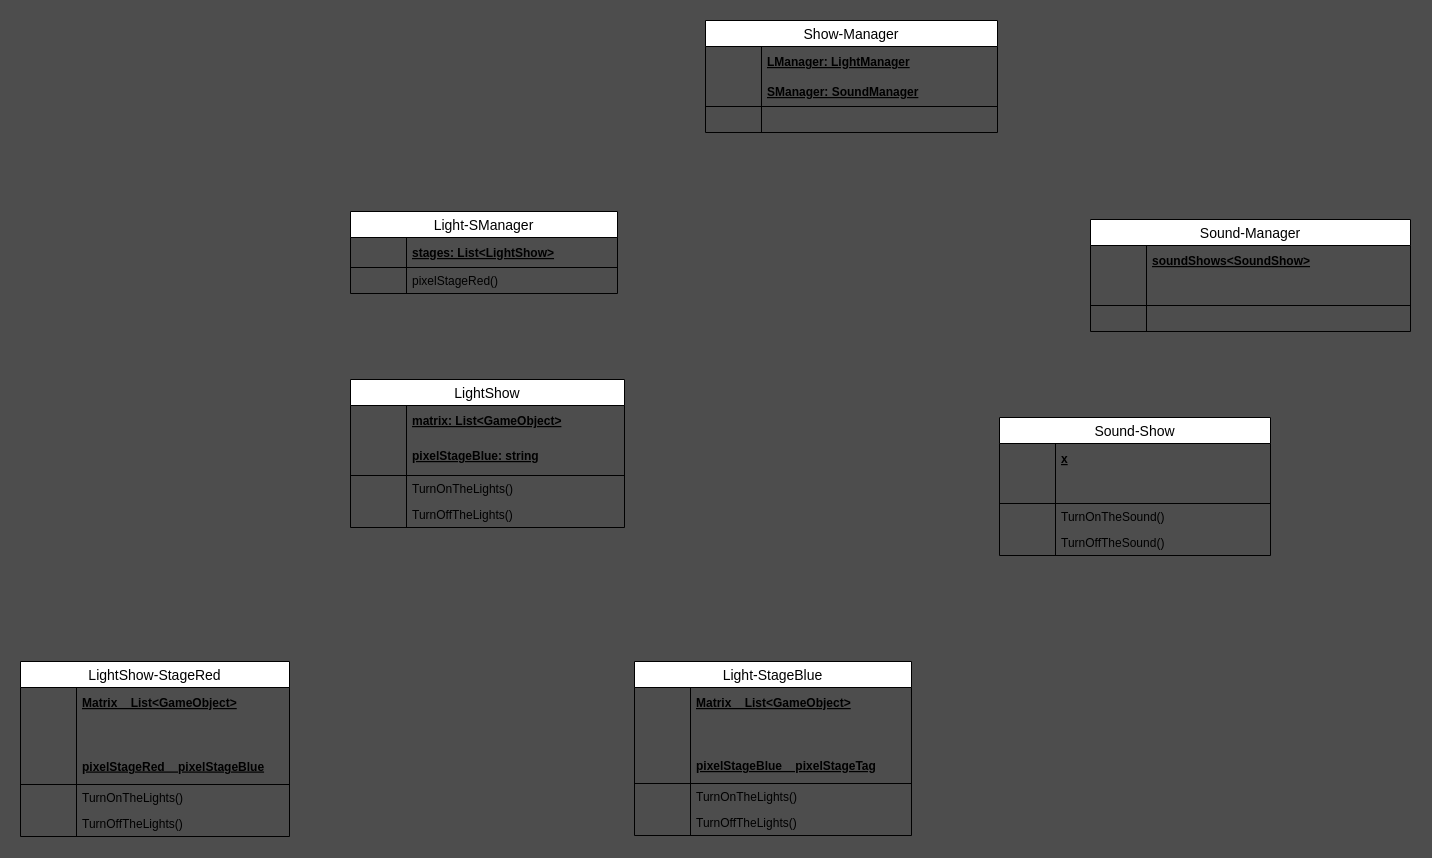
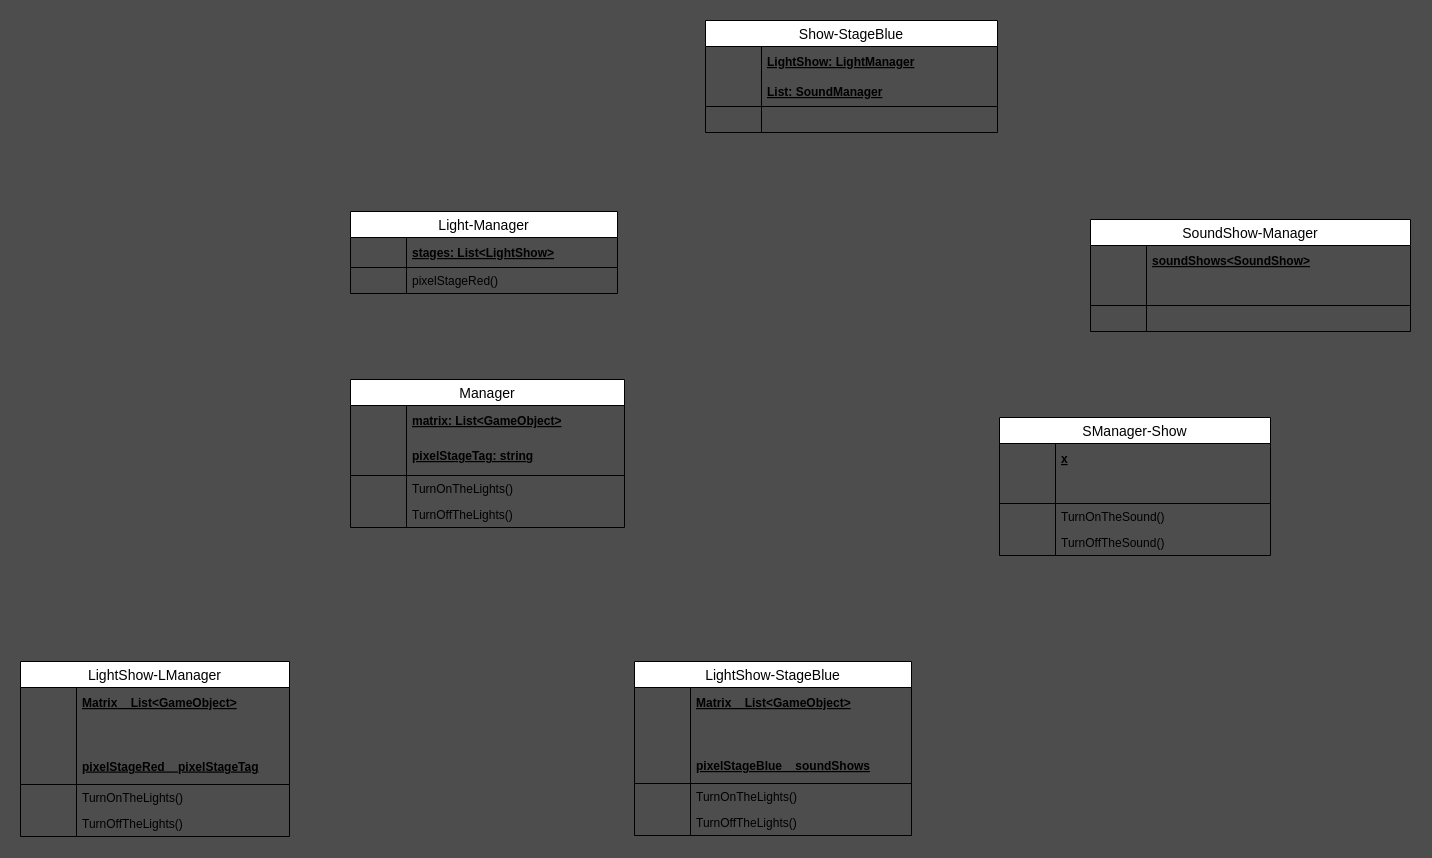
(851, 34) -> (851, 34)
(836, 62) -> (838, 62)
(838, 92) -> (823, 92)
(484, 225) -> (484, 225)
(1250, 233) -> (1250, 233)
(487, 393) -> (487, 393)
(1135, 431) -> (1135, 431)
(477, 456) -> (475, 456)
(155, 675) -> (155, 675)
(773, 675) -> (773, 675)
(789, 766) -> (782, 766)
(178, 767) -> (177, 767)
